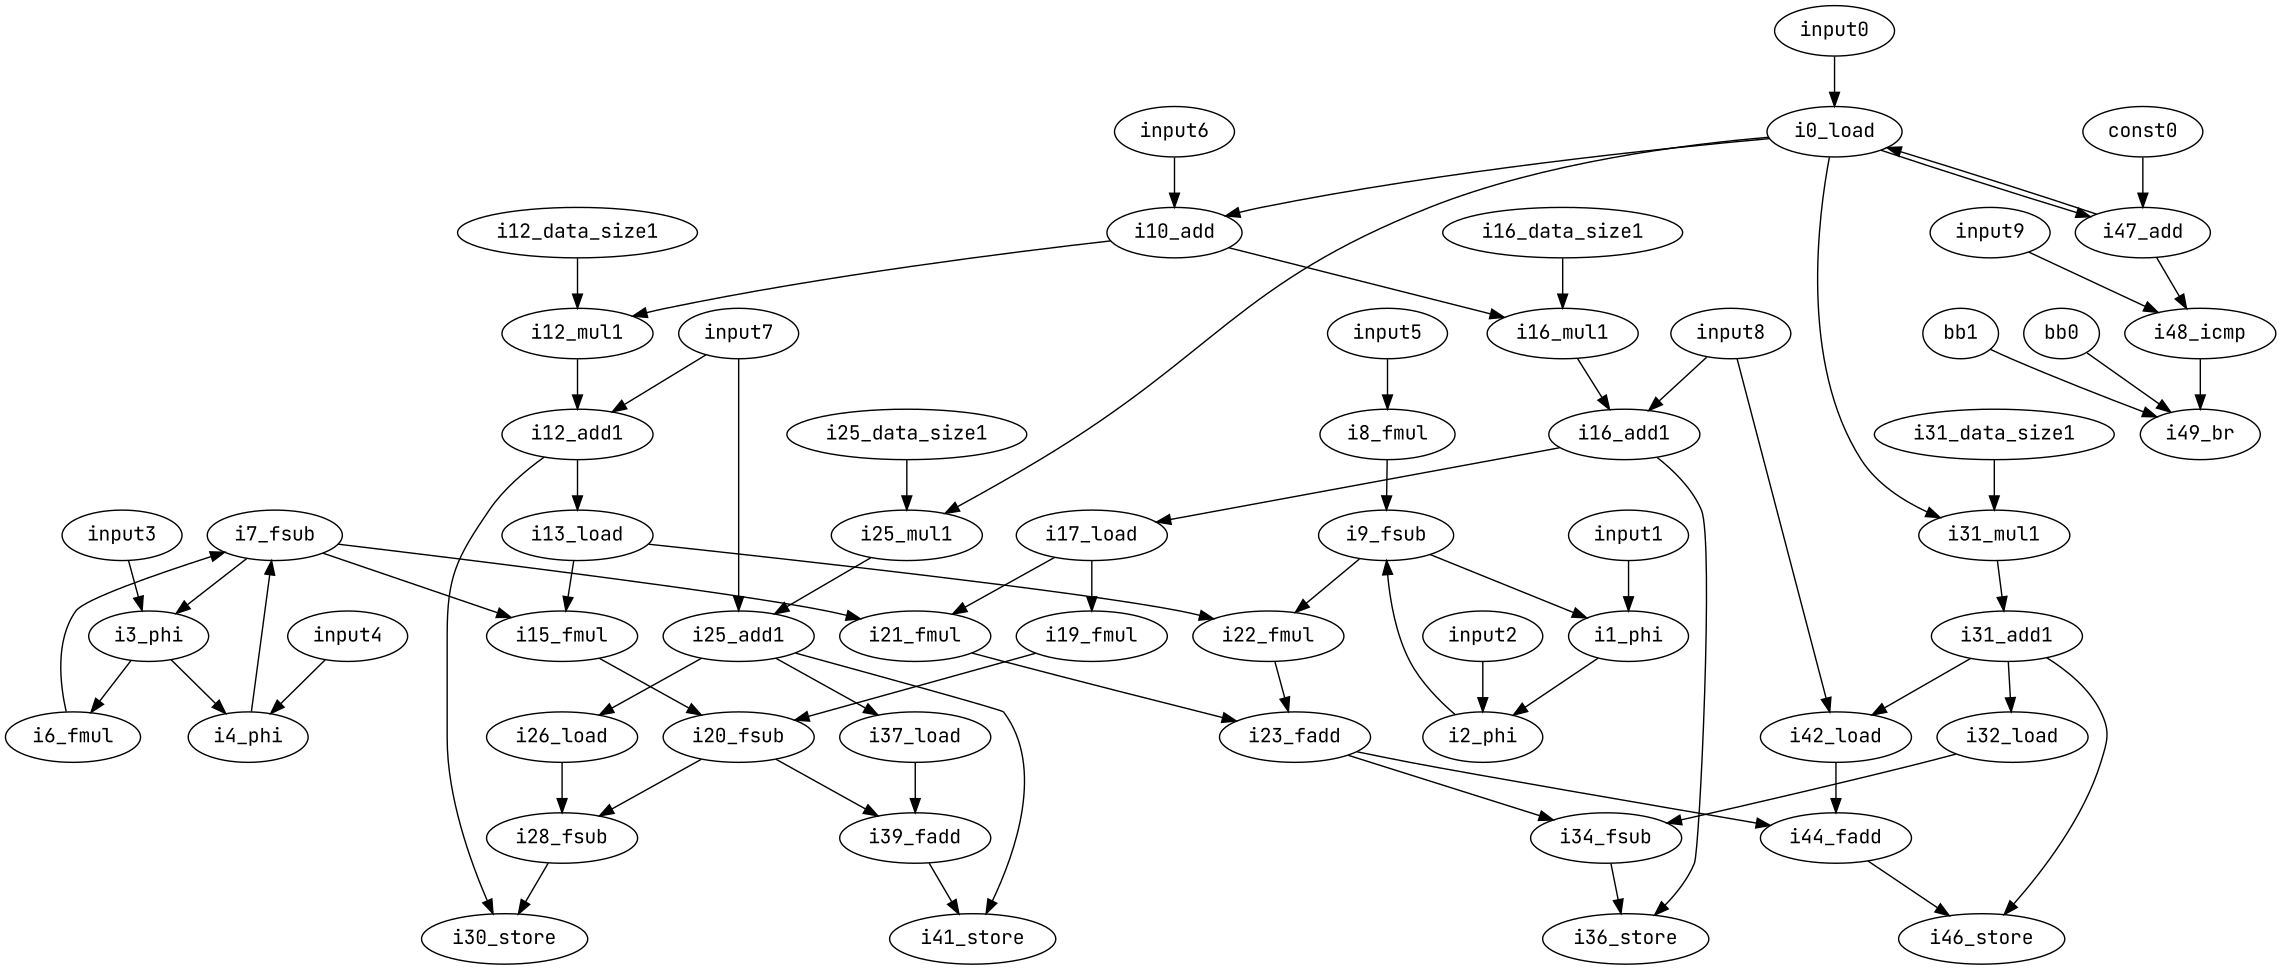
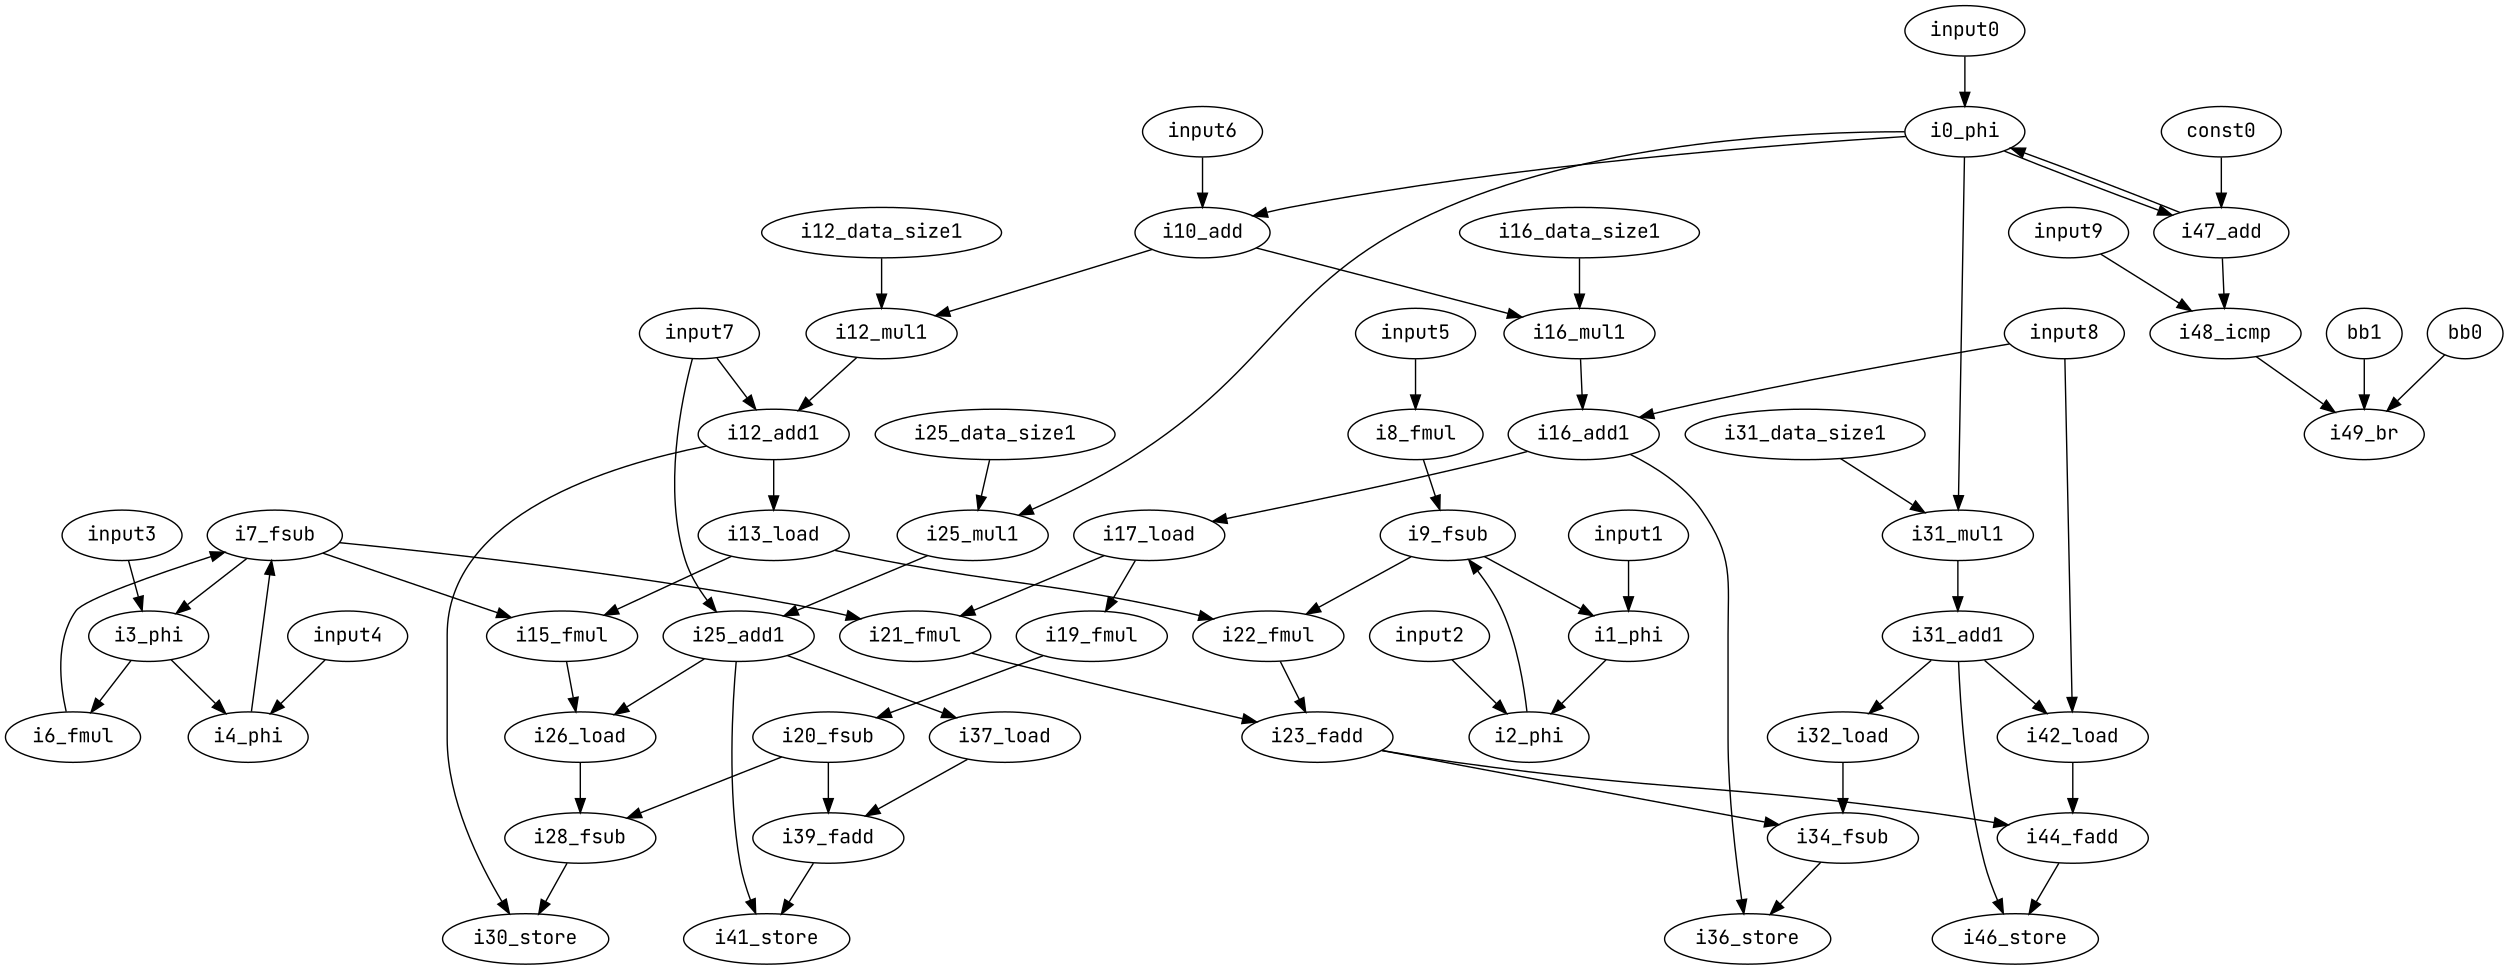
(1835, 132) -> (1965, 132)
(640, 681) -> (570, 680)
